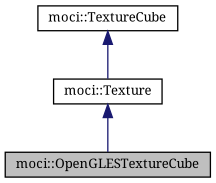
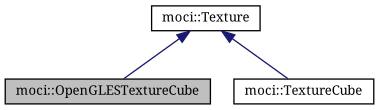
(108, 62) -> (260, 59)
